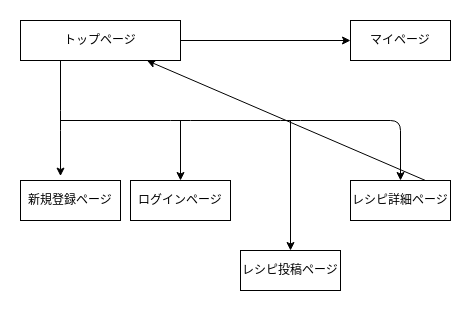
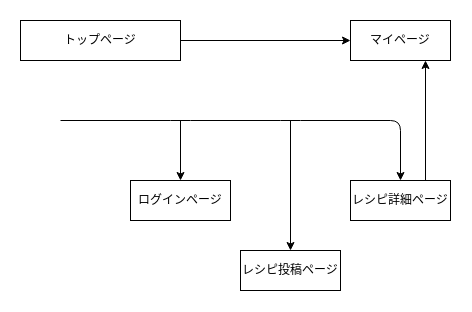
(61, 115) -> none
(359, 152) -> (426, 124)
(71, 201) -> none
